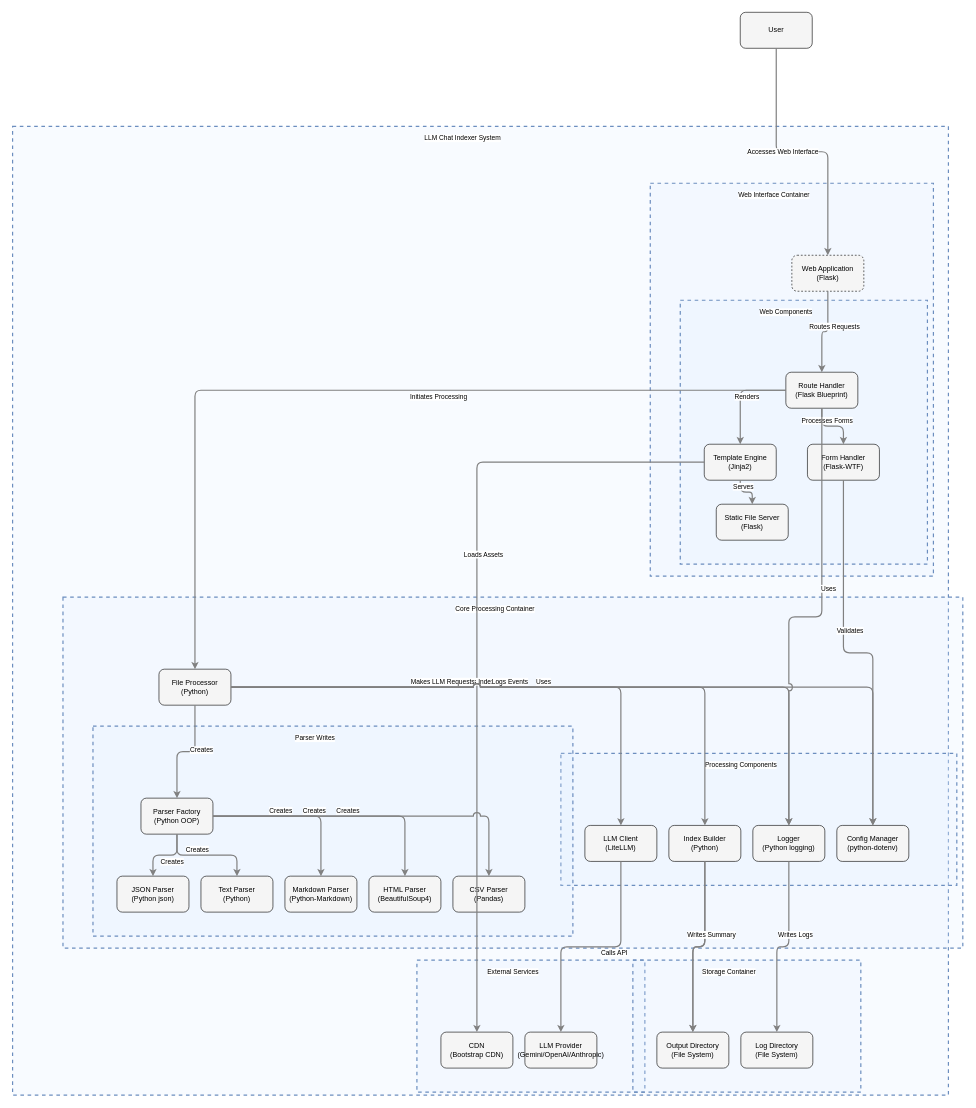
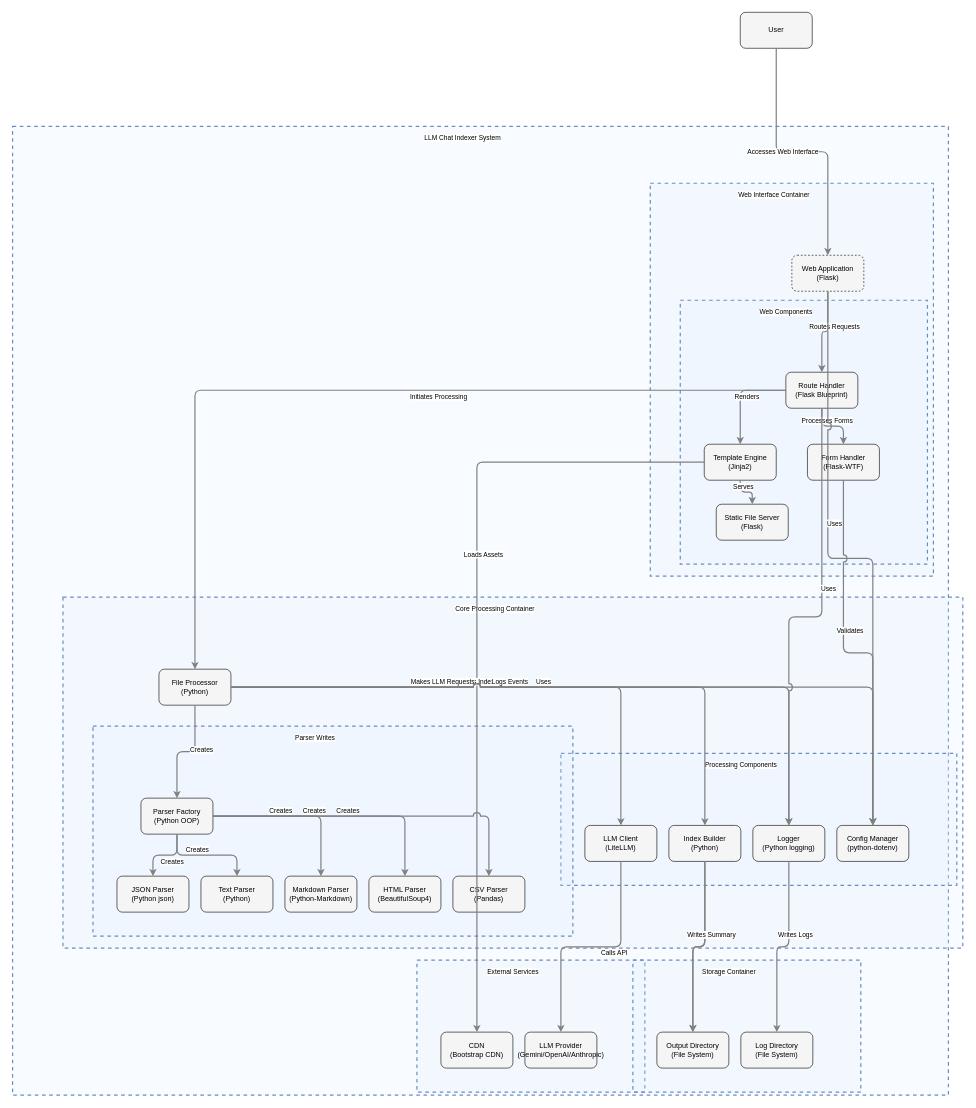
none -> (828, 511)
